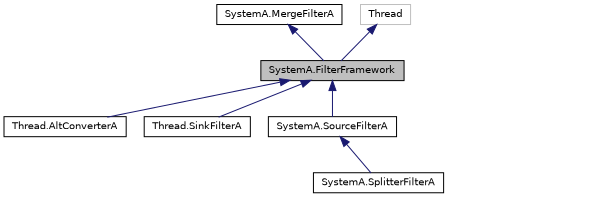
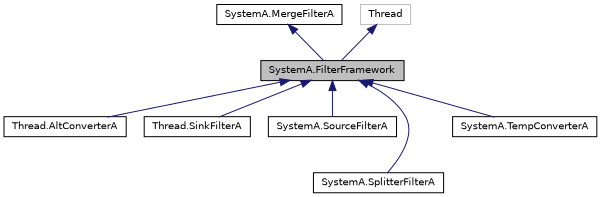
none -> (525, 127)
(359, 159) -> (408, 123)
